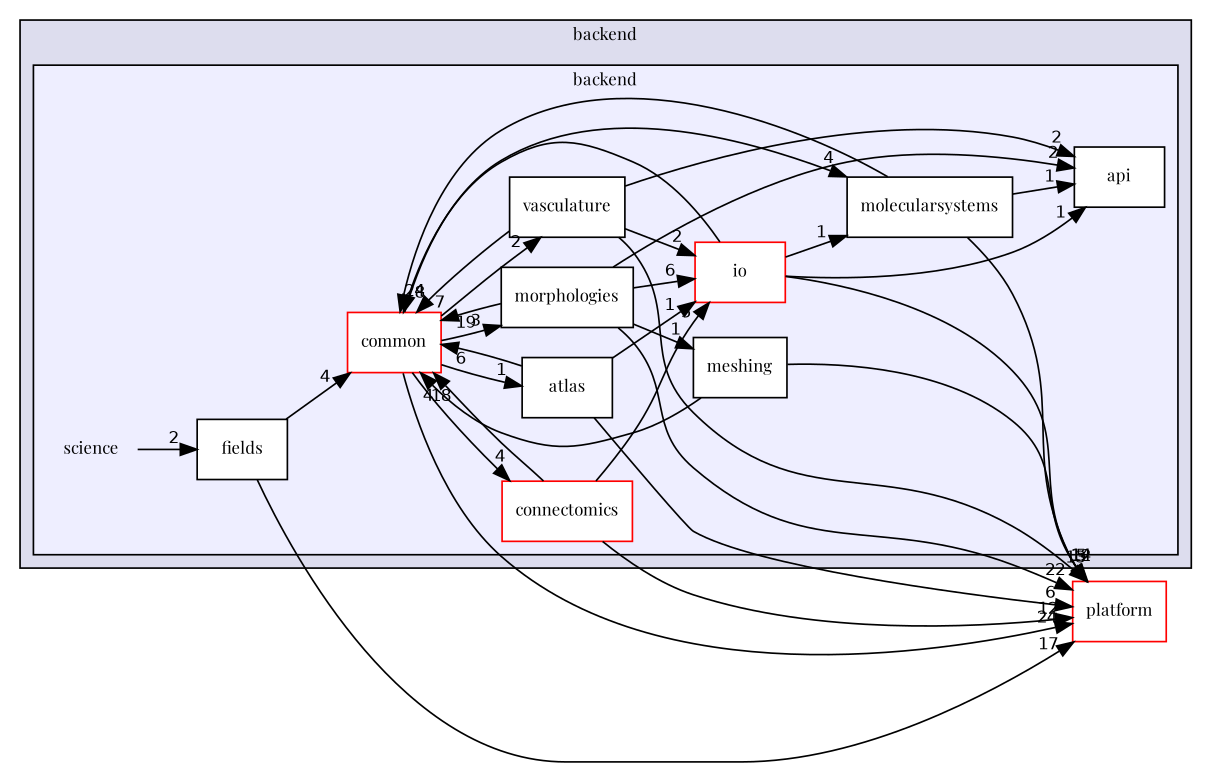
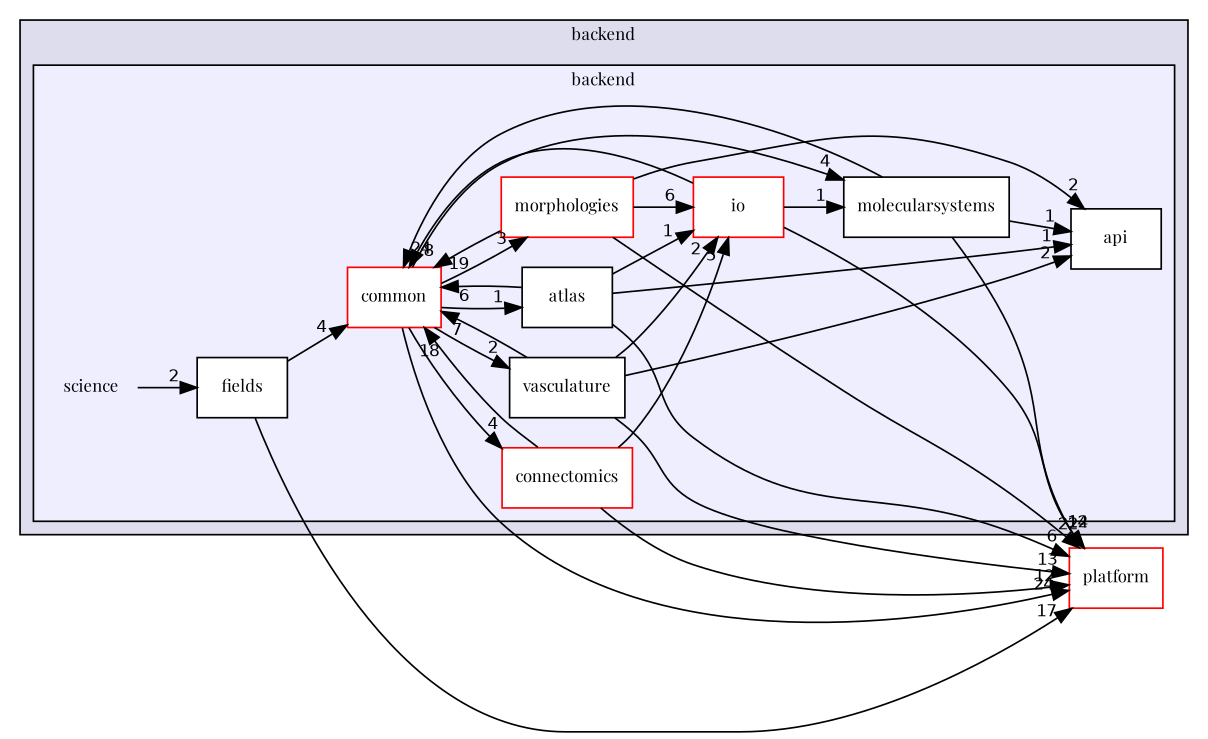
(935, 271) -> (834, 271)
(567, 297) -> (567, 207)
(740, 368) -> none
